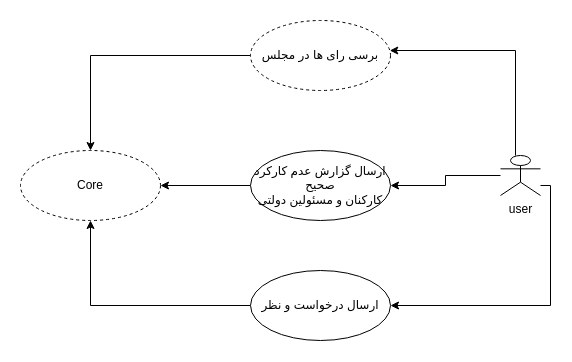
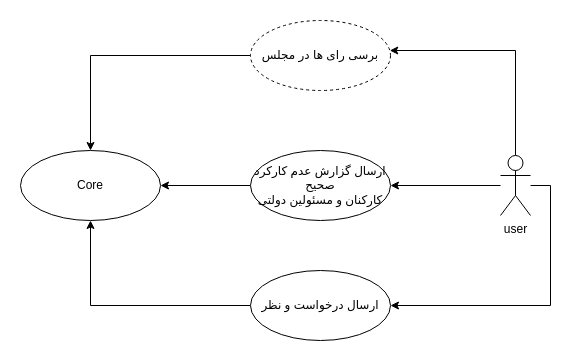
(521, 176) -> (516, 186)
(91, 186) -> (91, 186)
